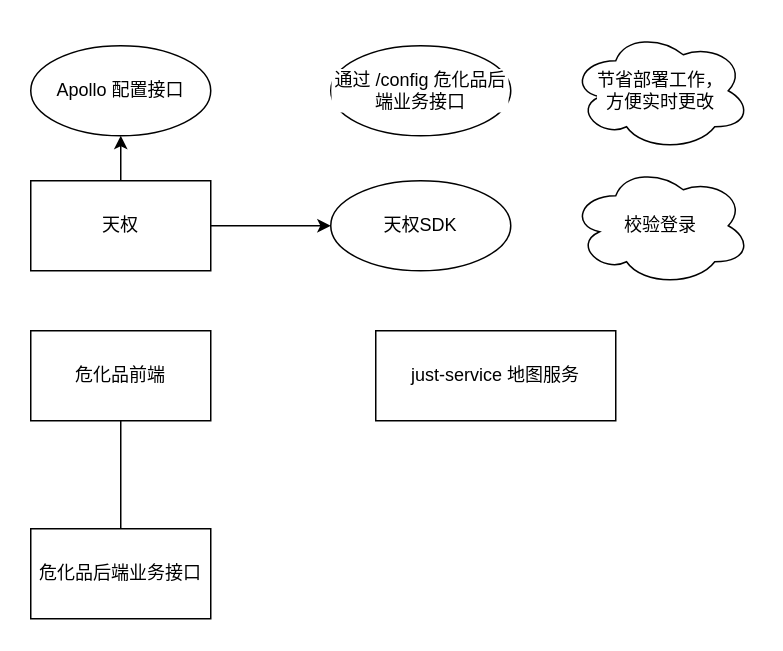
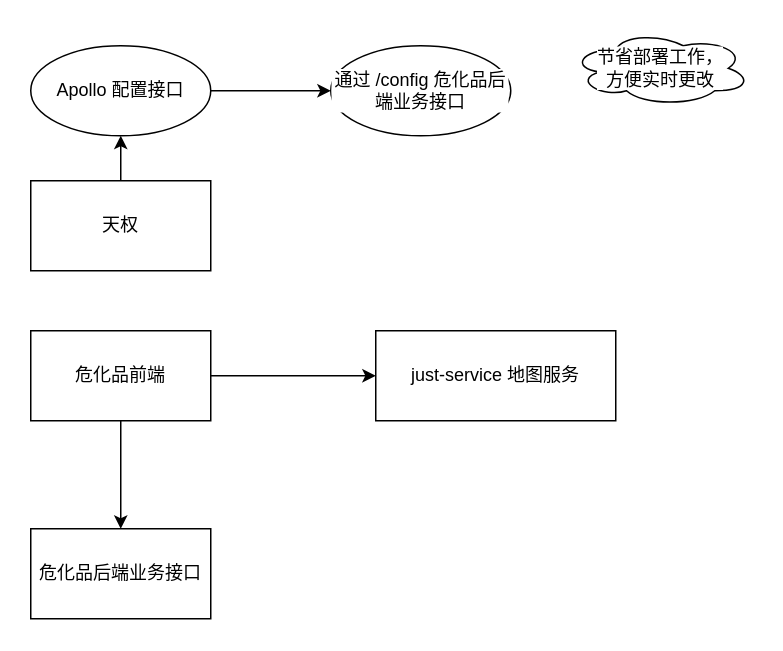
none -> (266, 91)
(661, 91) -> (661, 68)
(266, 226) -> none
(421, 226) -> none
(661, 226) -> none
none -> (288, 376)
(121, 521) -> (121, 517)
